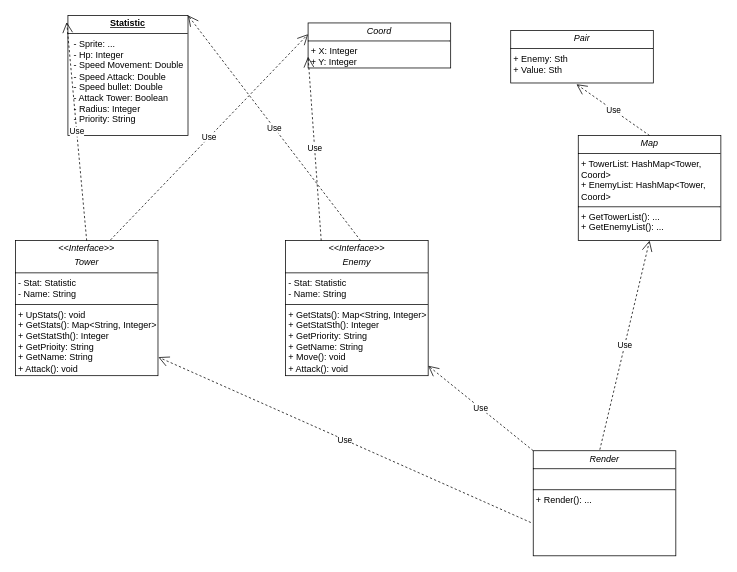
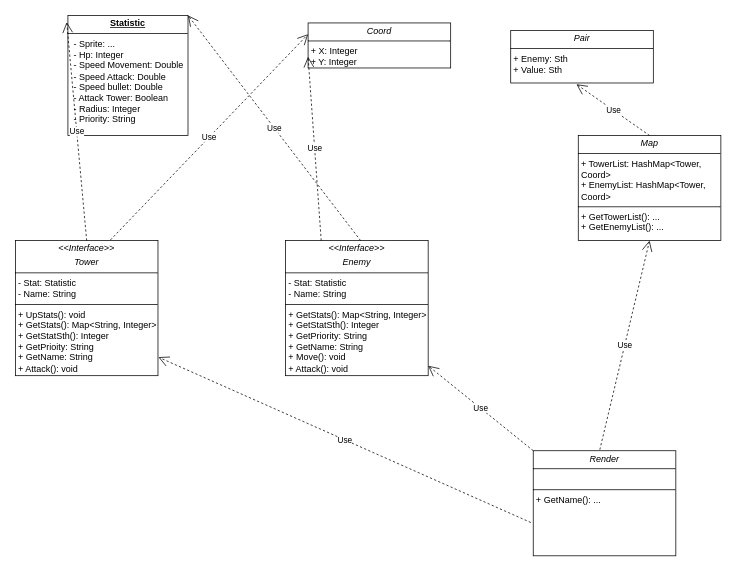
(564, 461) -> (566, 461)
